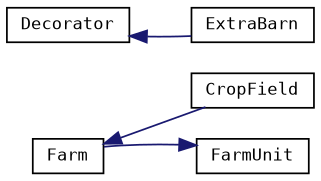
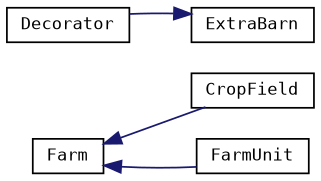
(169, 37) -> (152, 13)
(141, 145) -> (159, 168)
